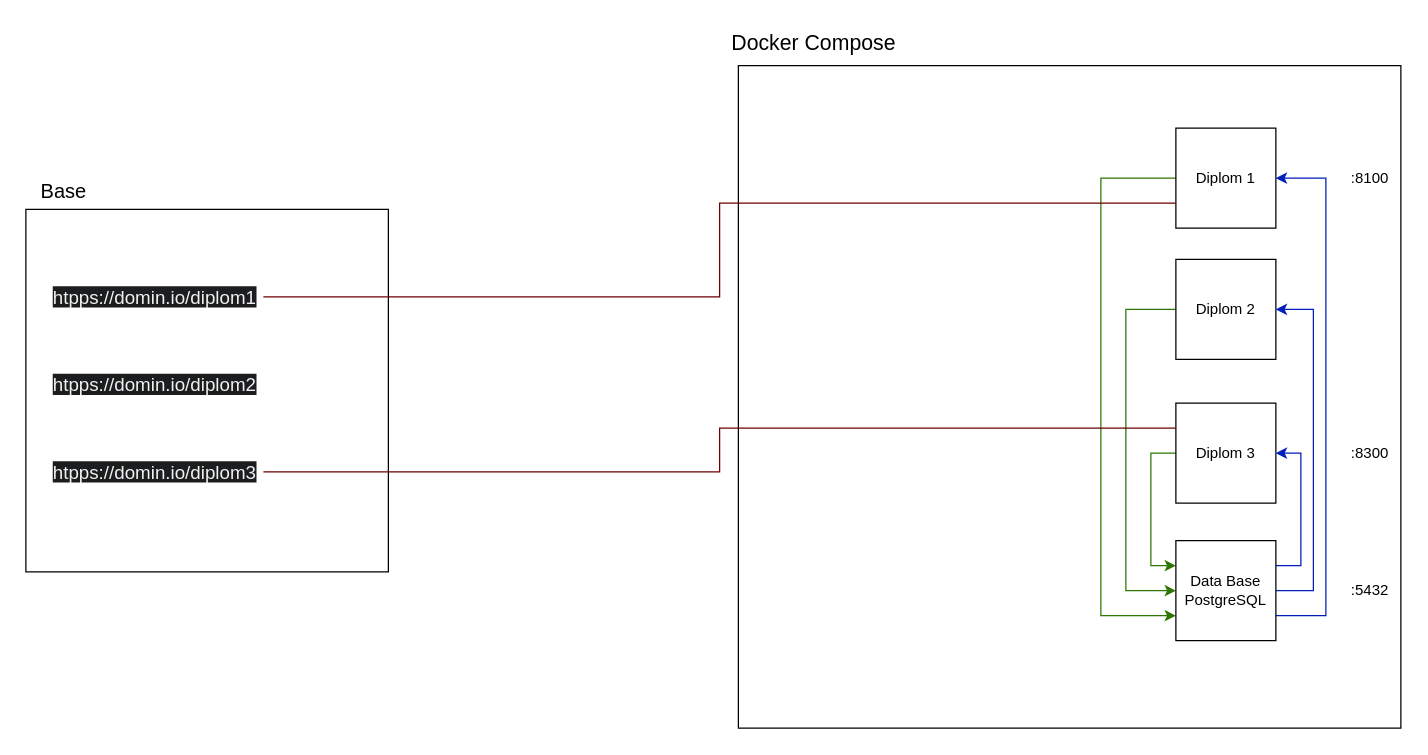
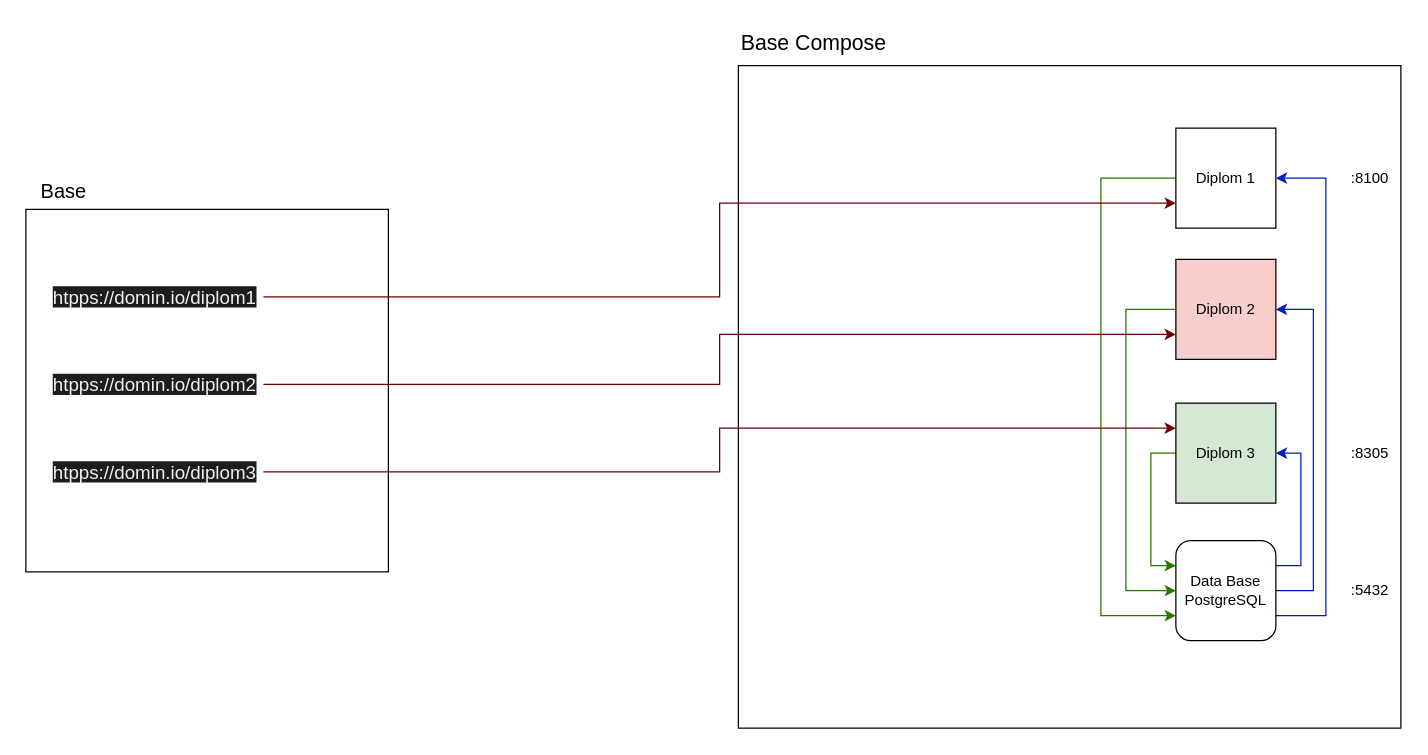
(814, 57) -> (814, 57)
(1169, 203) -> (1166, 203)
(1226, 309) -> (1226, 309)
none -> (719, 363)
(1169, 428) -> (1166, 428)
(1226, 453) -> (1226, 453)
(1370, 453) -> (1370, 453)
(1226, 591) -> (1226, 591)
